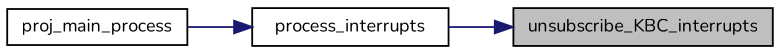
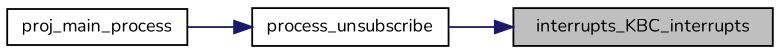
(350, 27) -> (350, 27)
(643, 27) -> (643, 27)
